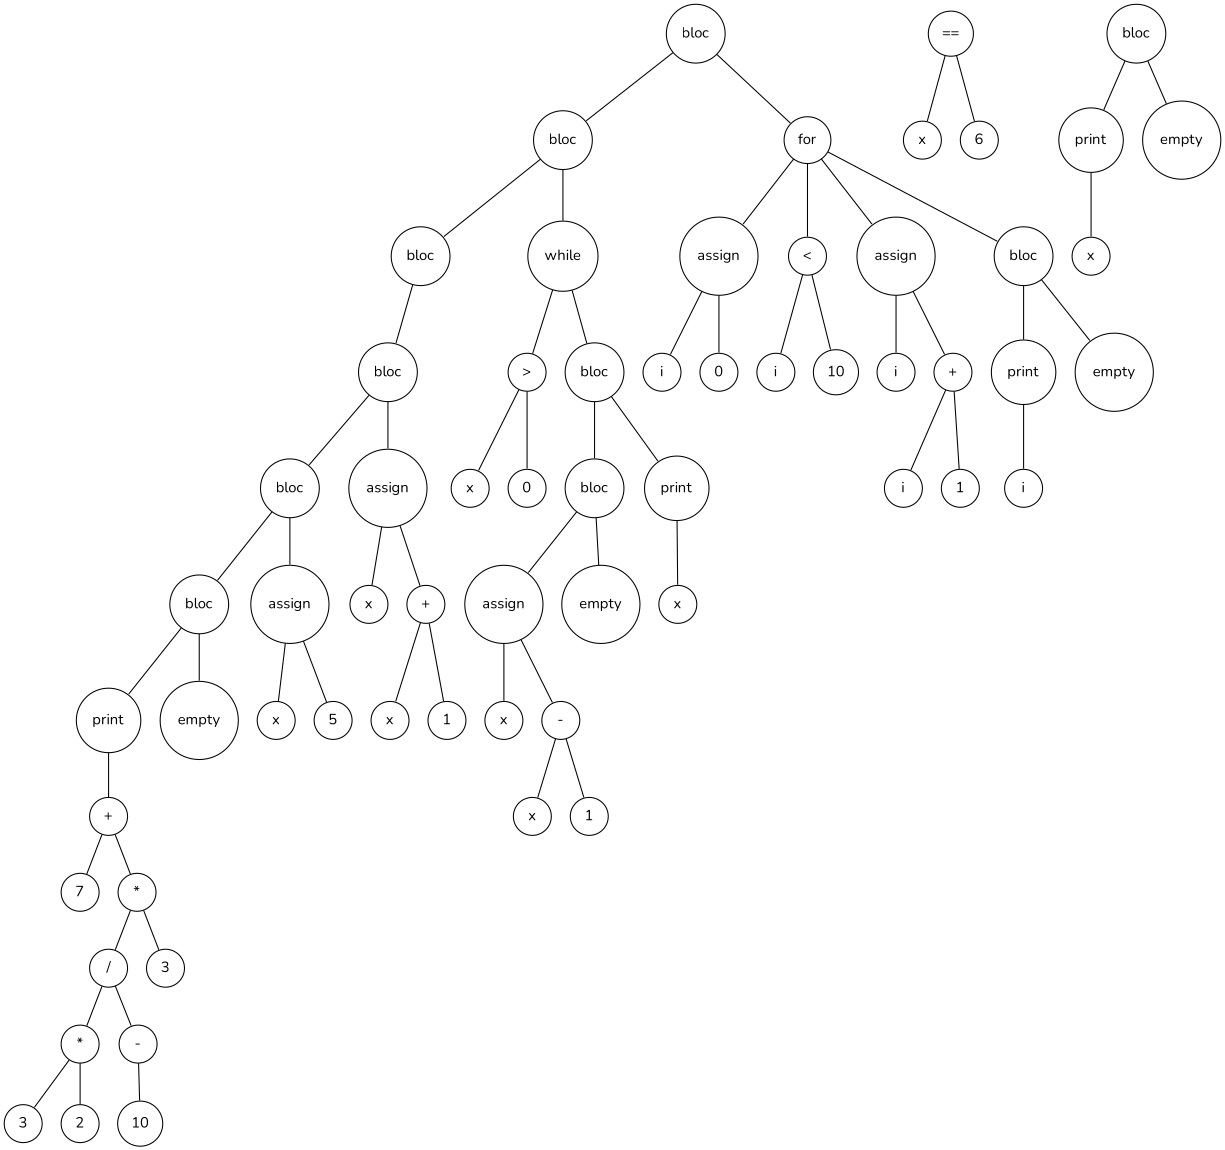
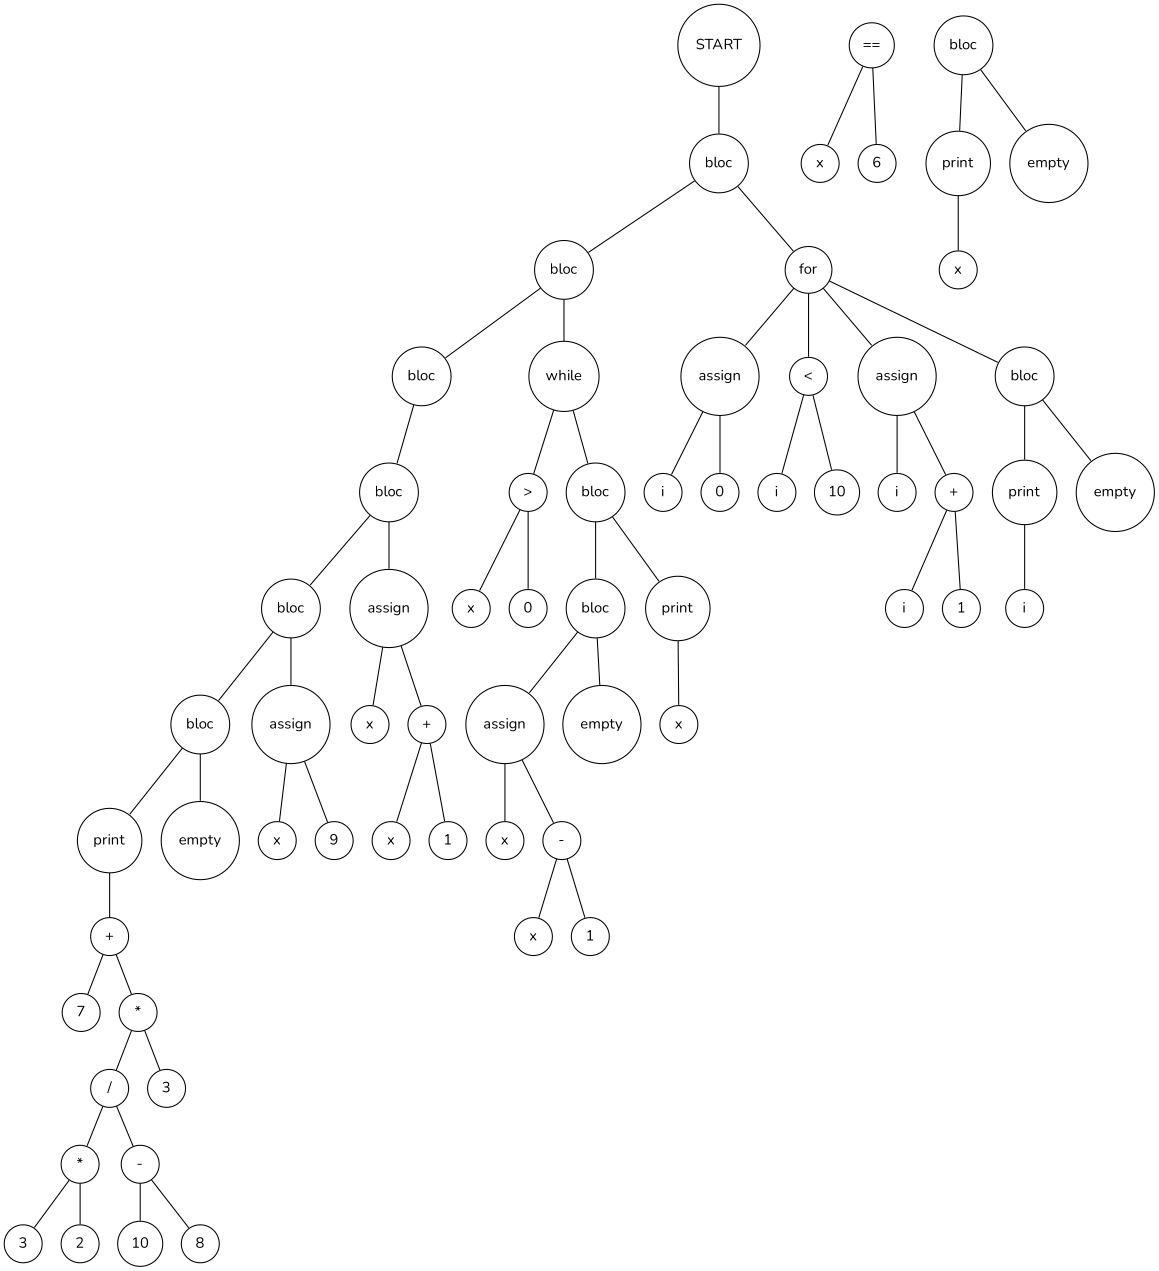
none -> (719, 45)
(333, 720) -> (334, 841)
none -> (200, 1244)
